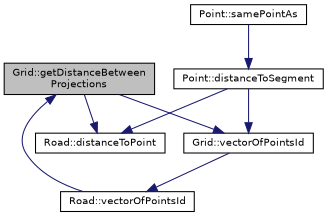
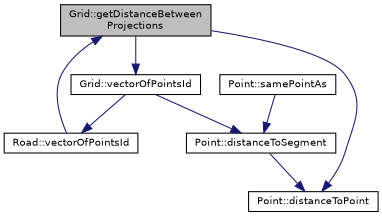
(249, 106) -> (194, 112)
(100, 143) -> (313, 202)
